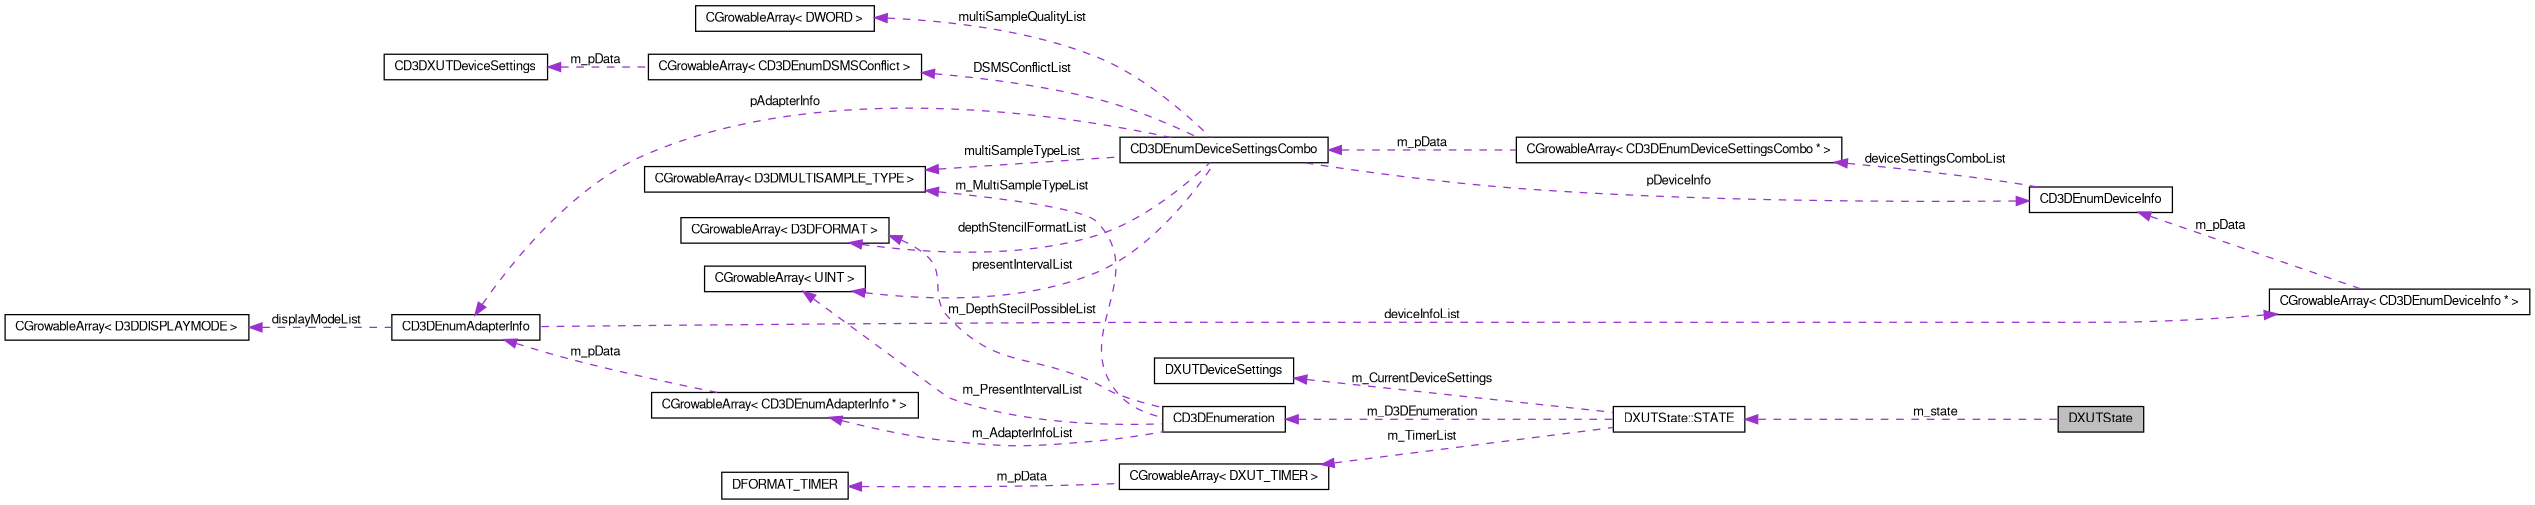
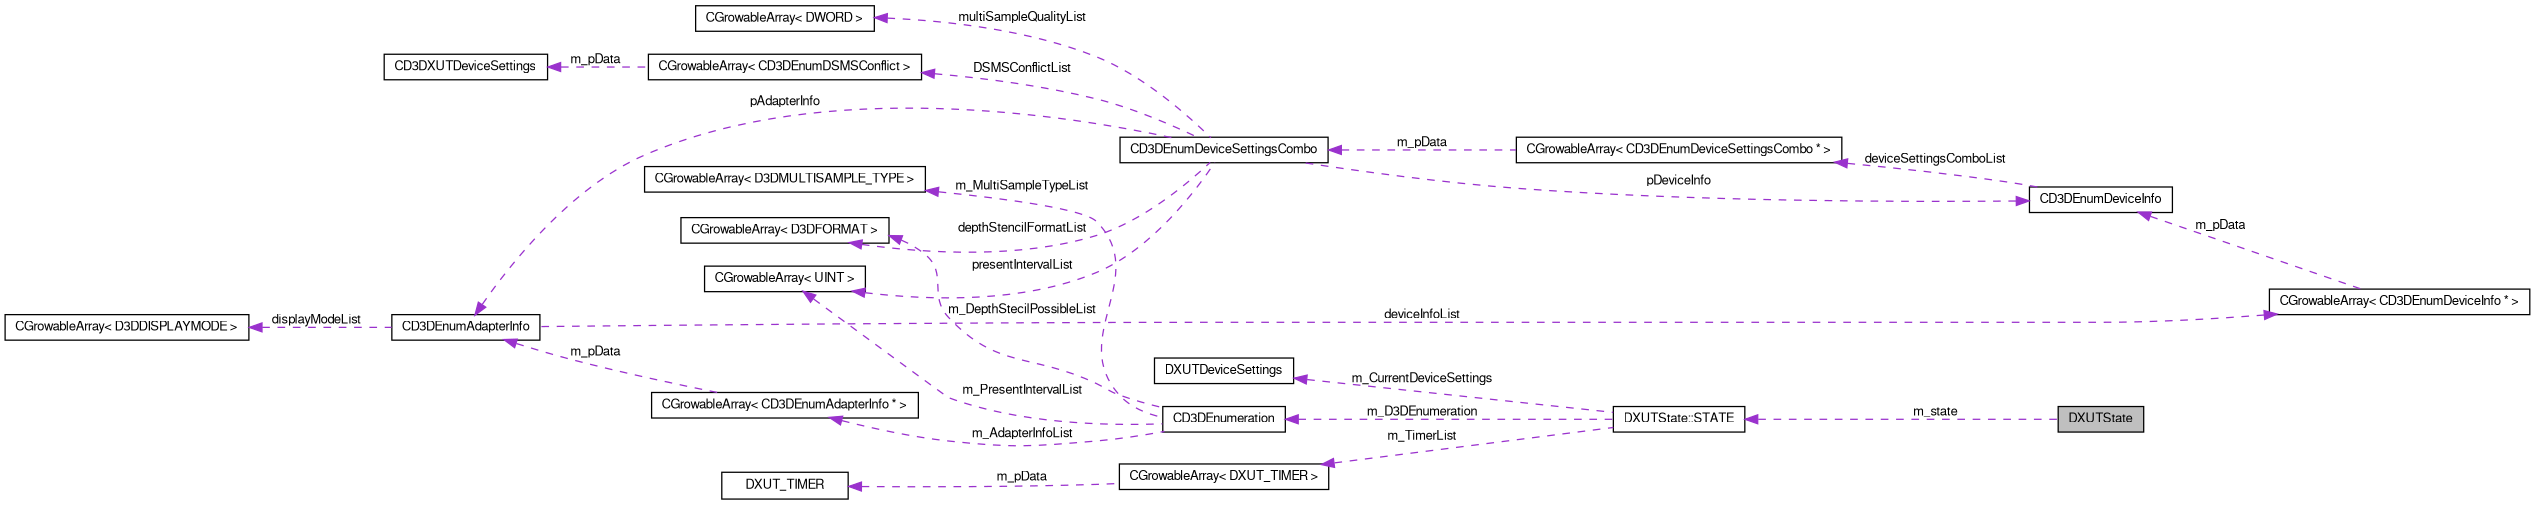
(1029, 163) -> none
(785, 486) -> (785, 486)
